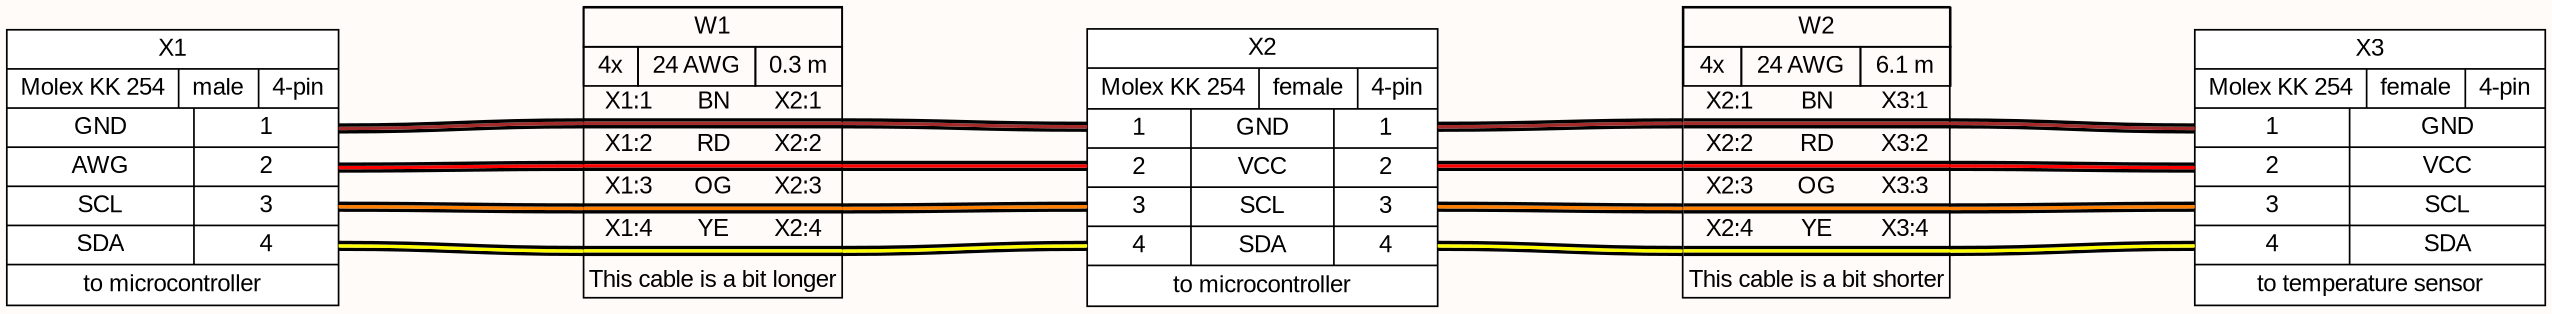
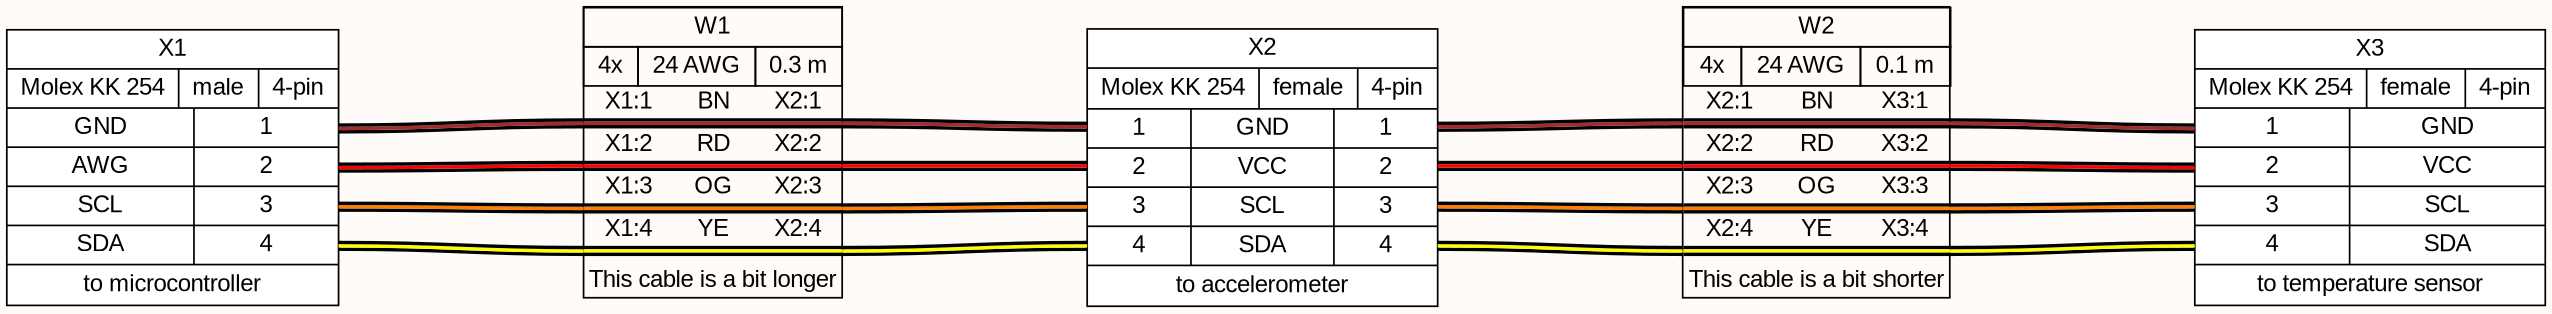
(1906, 66) -> (1906, 66)
(1262, 285) -> (1262, 285)
